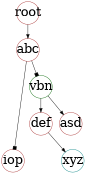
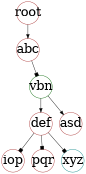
(21, 103) -> (28, 141)
(55, 141) -> (55, 141)
none -> (43, 161)
